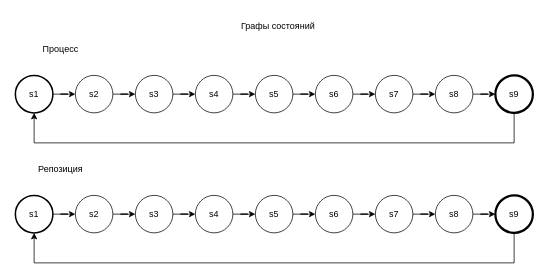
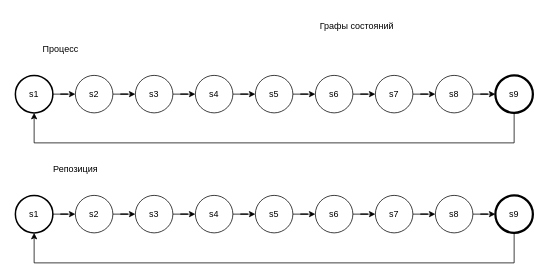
(278, 27) -> (357, 27)
(60, 169) -> (75, 169)
